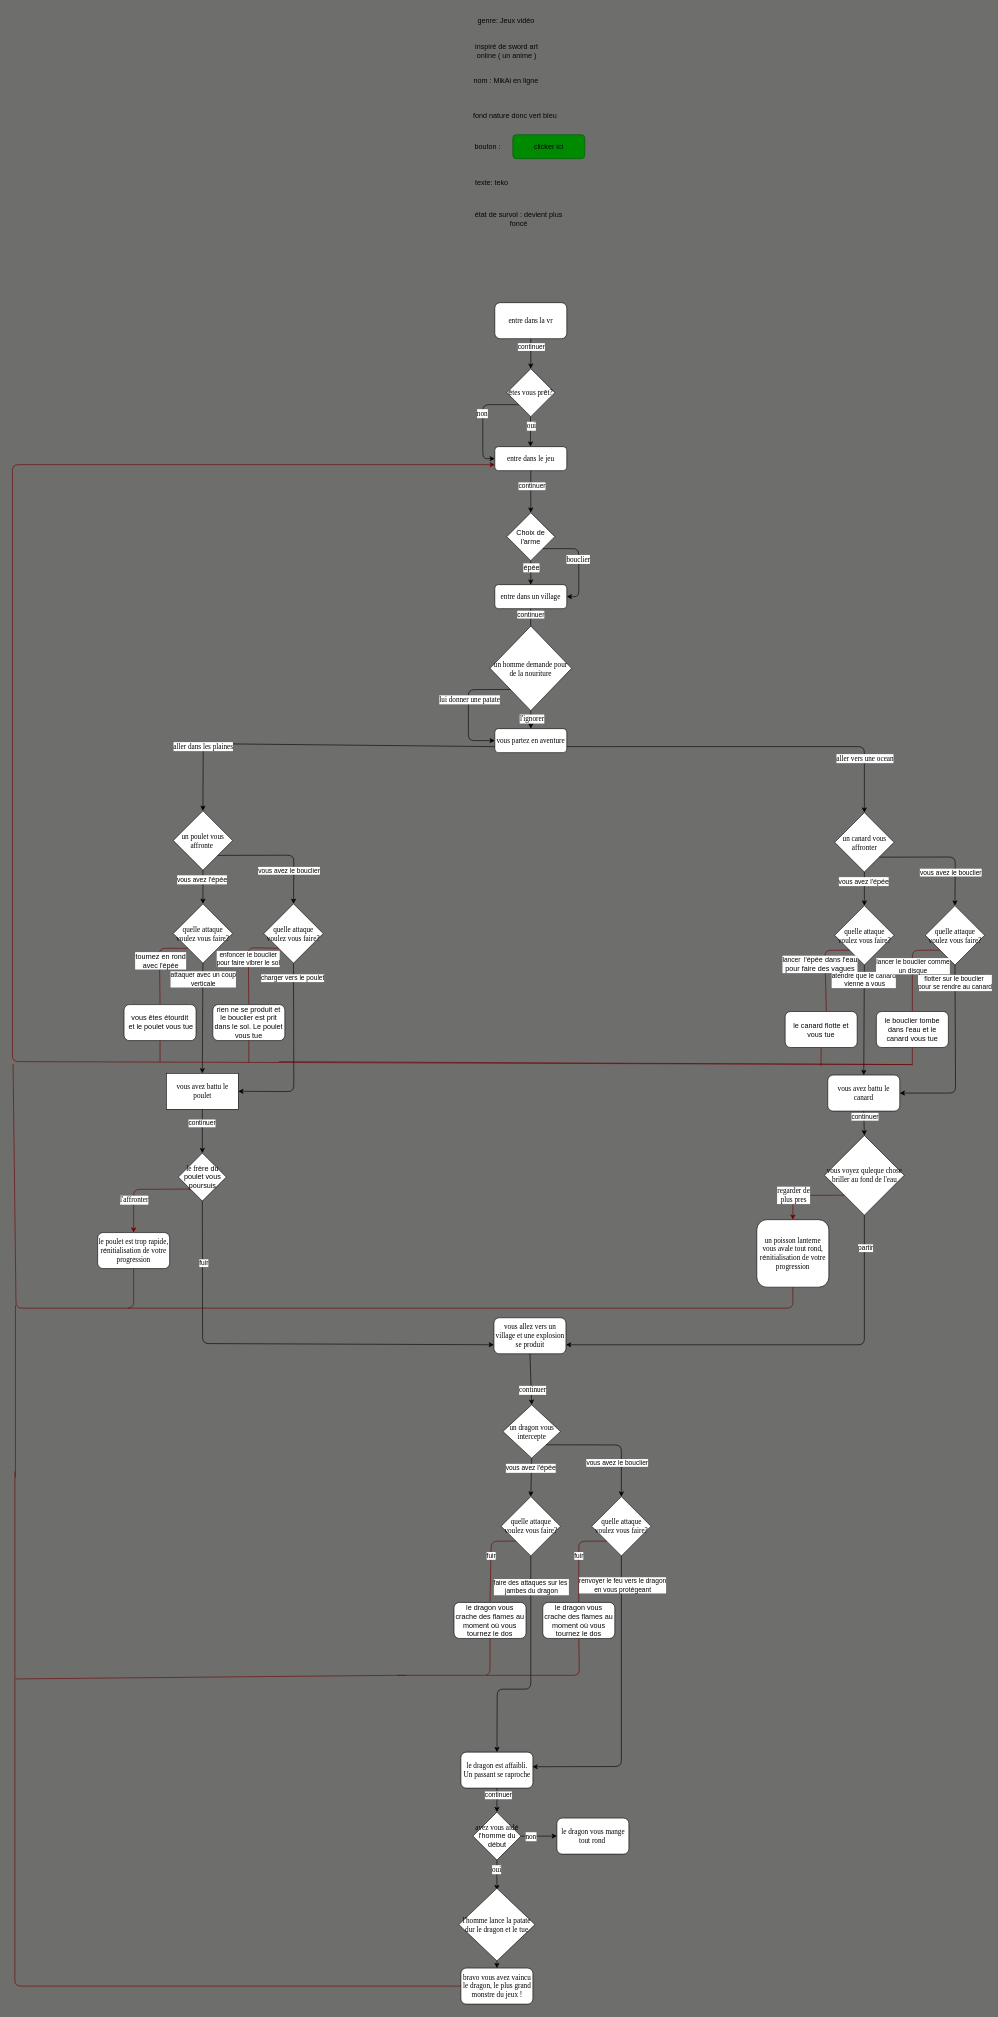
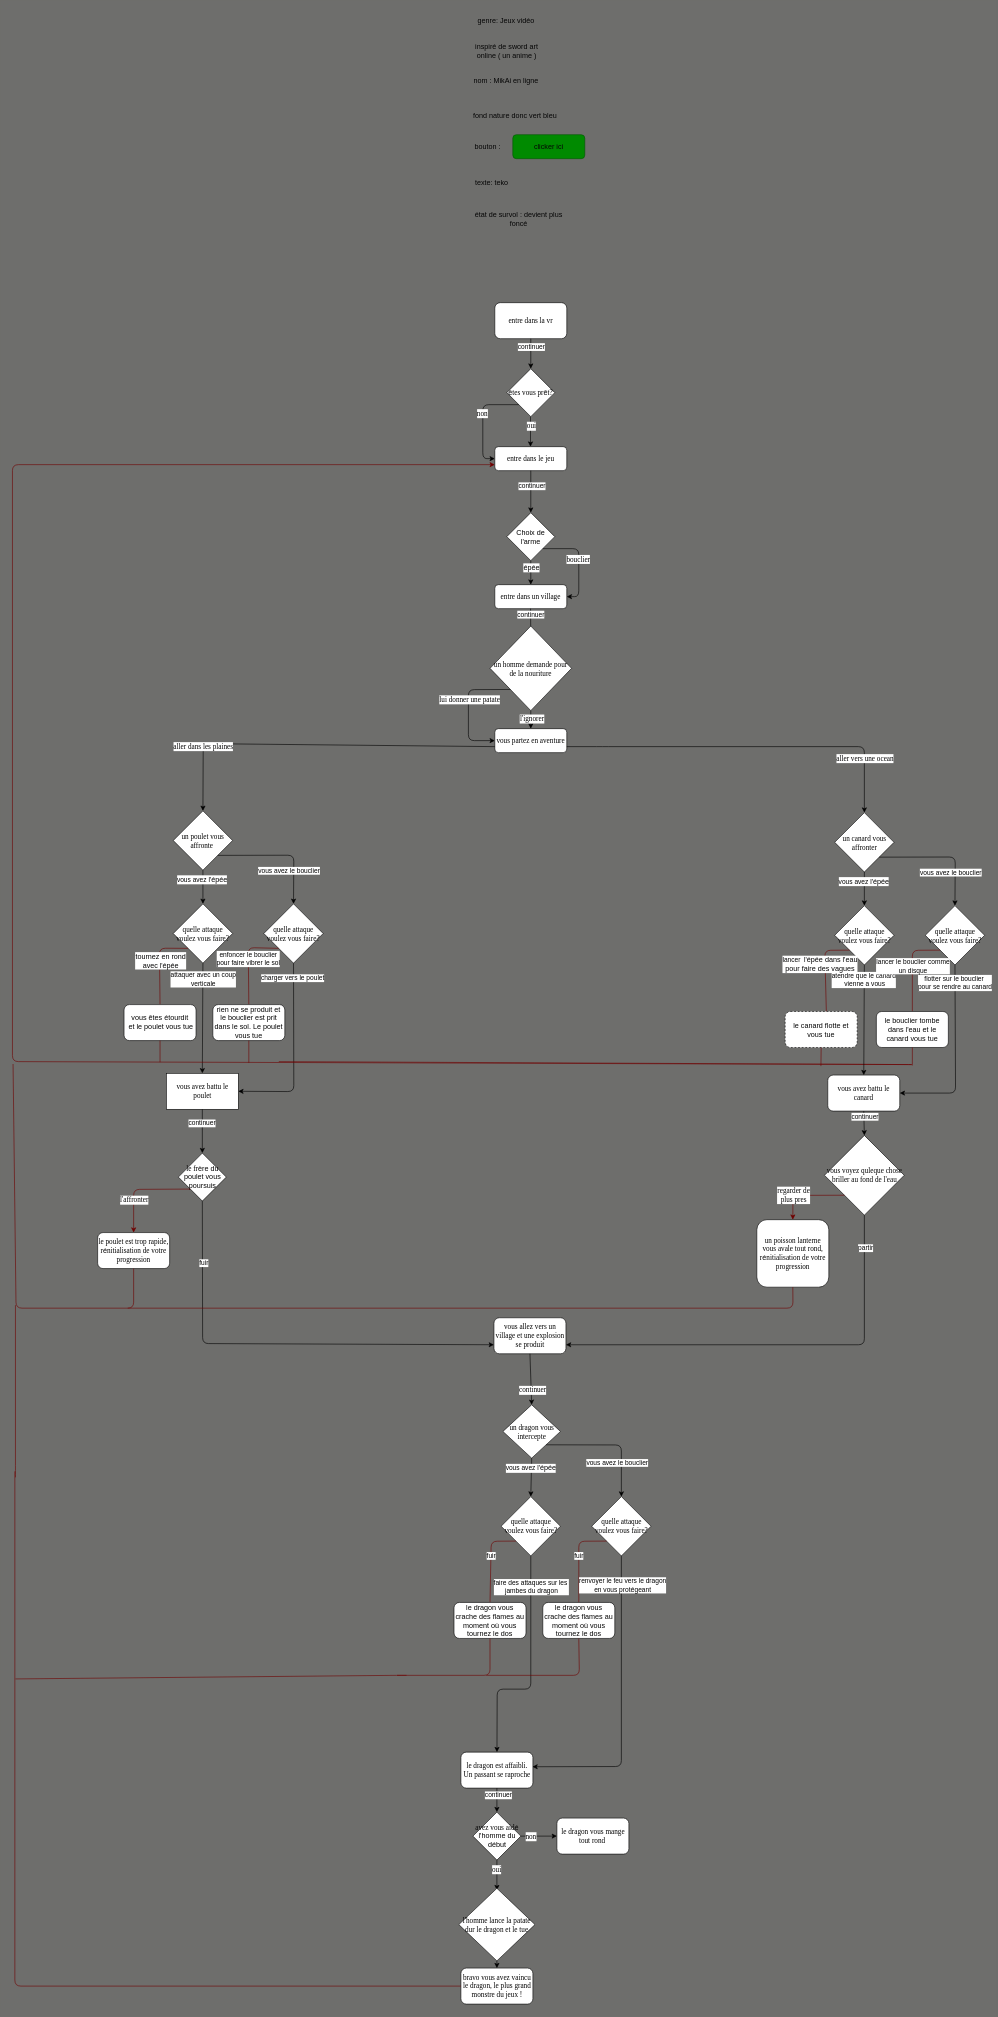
(821, 1030) -> (821, 1030)
